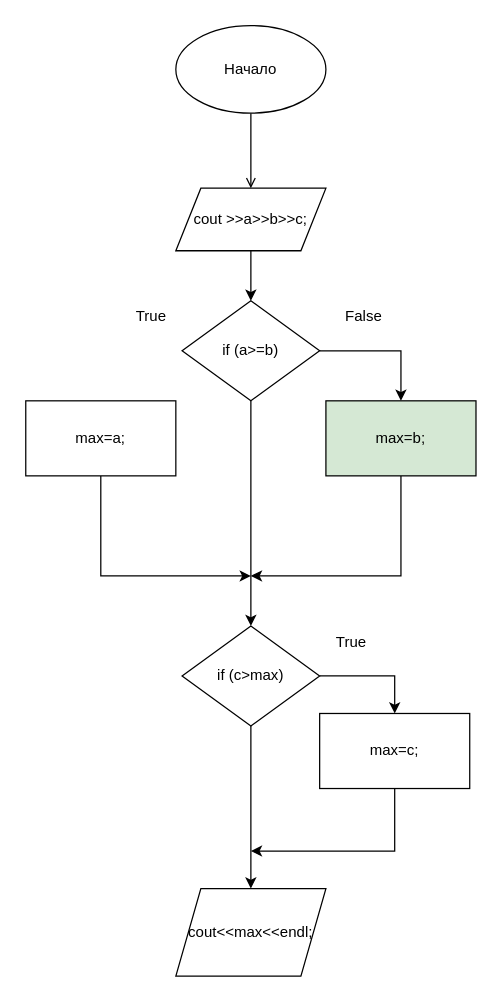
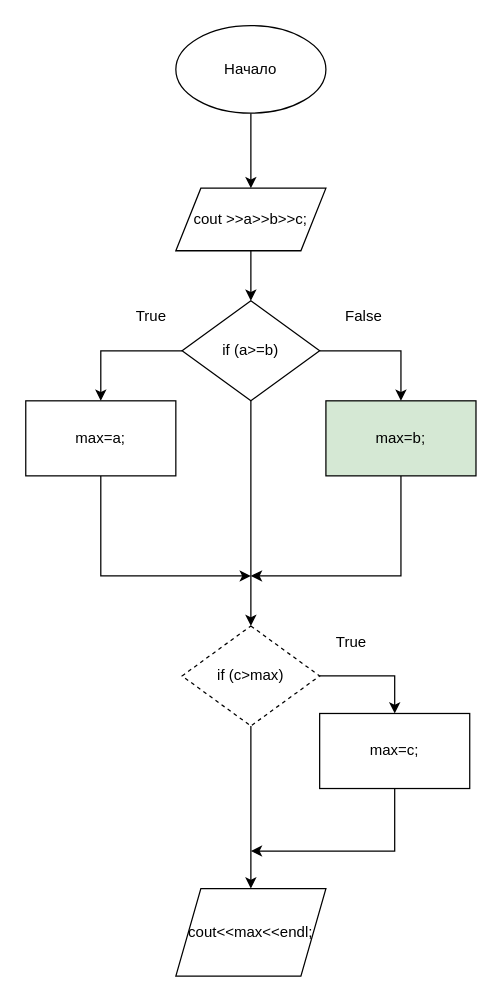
(251, 180) -> (251, 178)
none -> (121, 351)
(251, 676) -> (251, 676)
